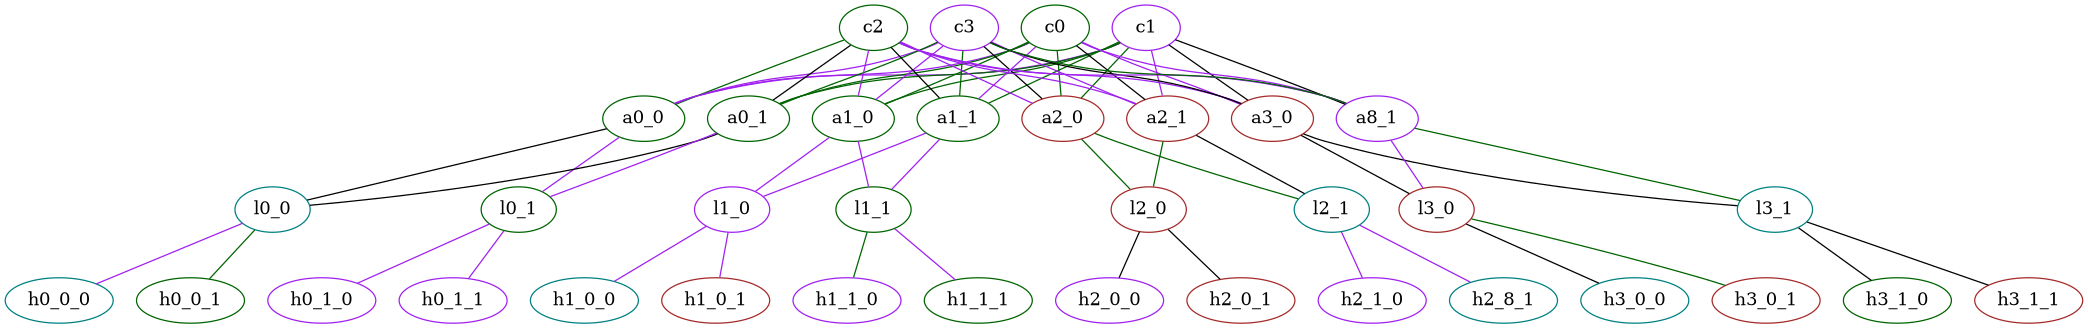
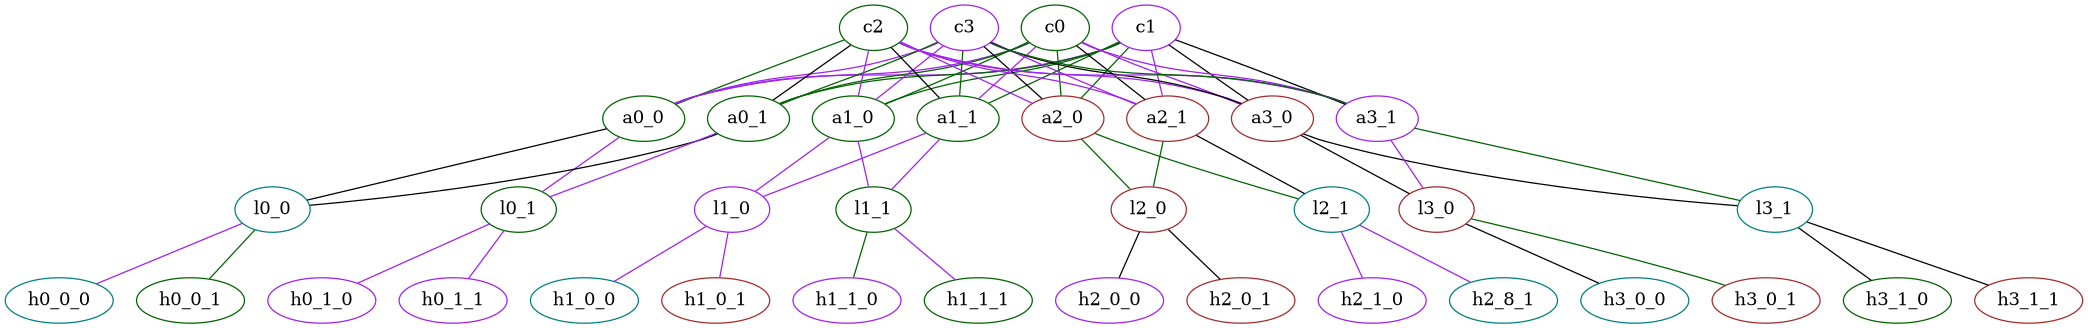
(1377, 119) -> (1377, 119)
